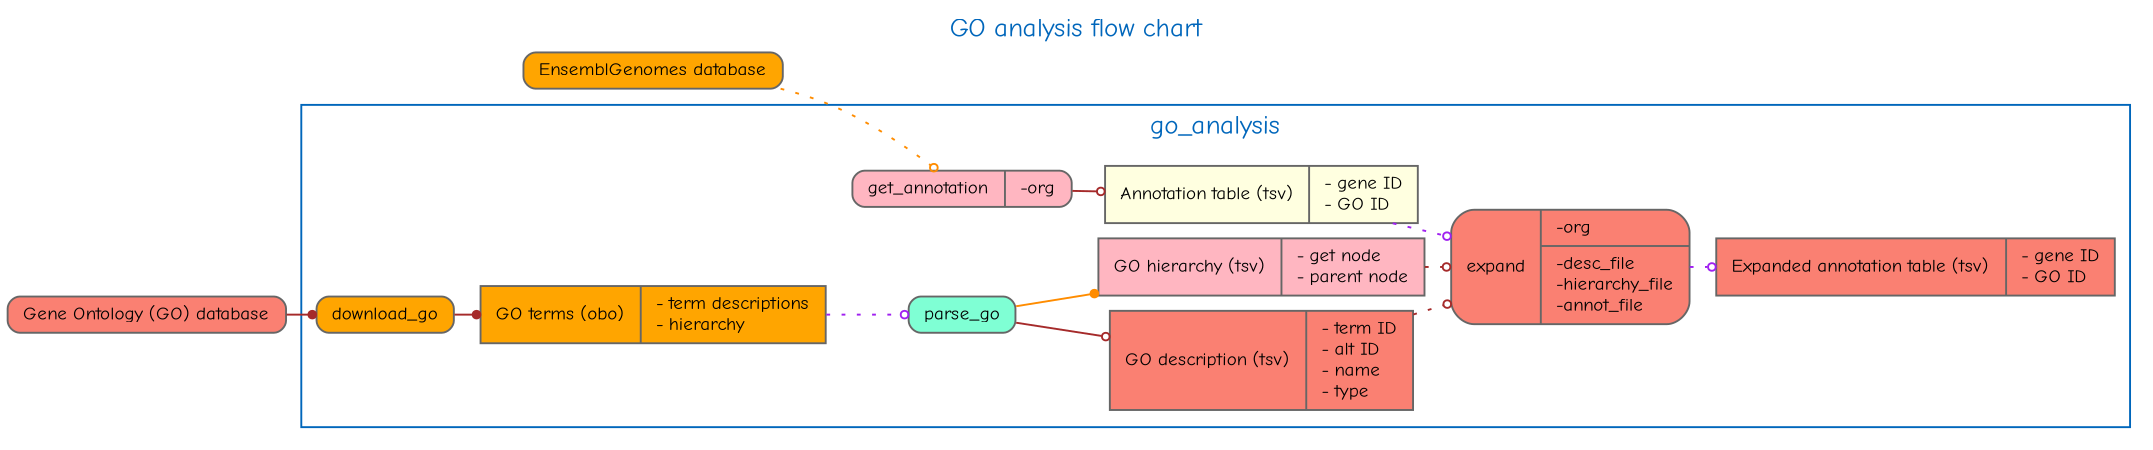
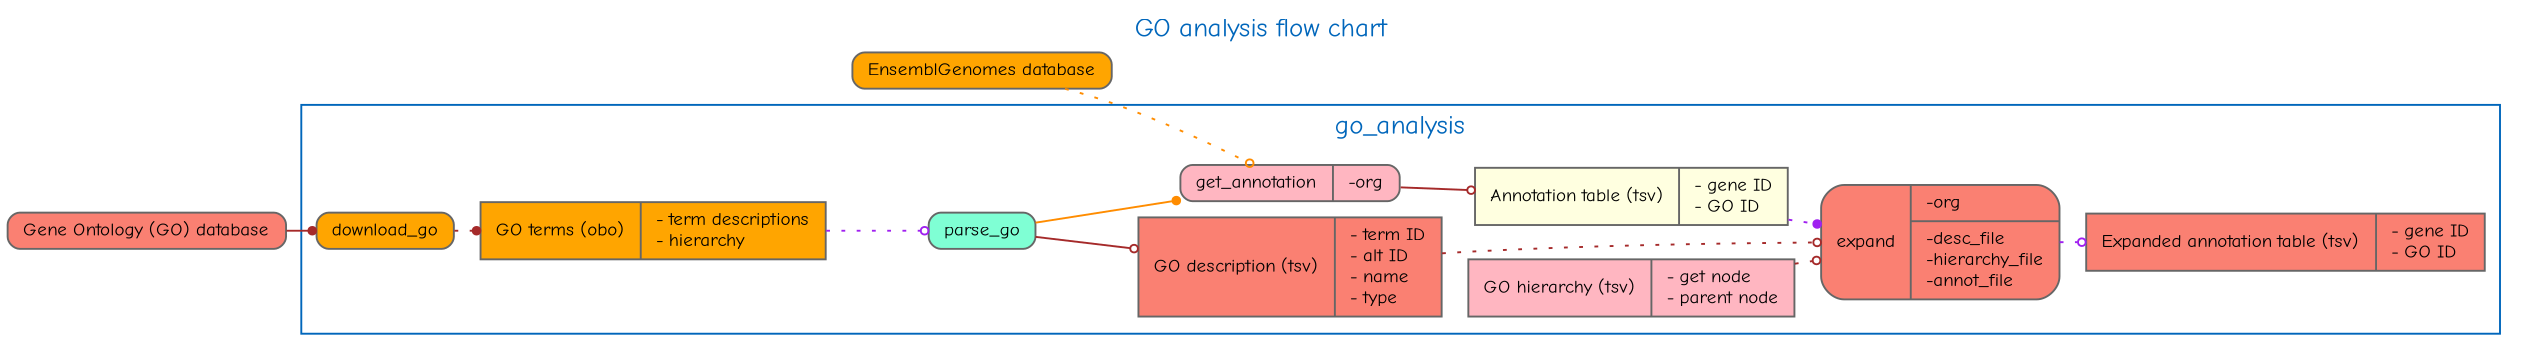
(1418, 229) -> (1801, 222)
(1053, 300) -> (1104, 212)
(463, 315) -> (463, 231)
